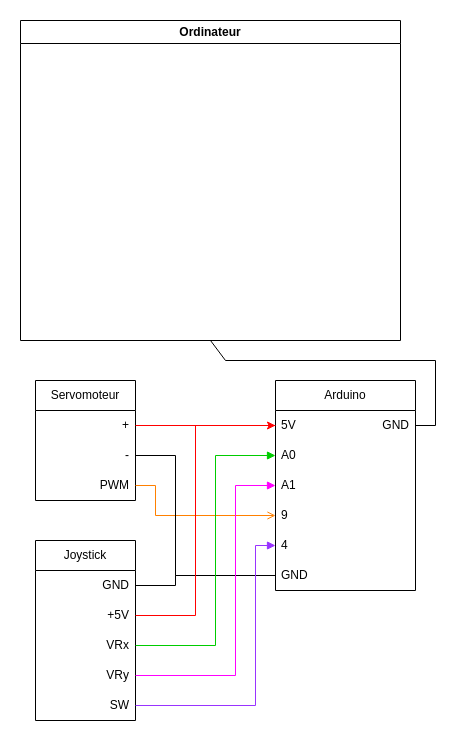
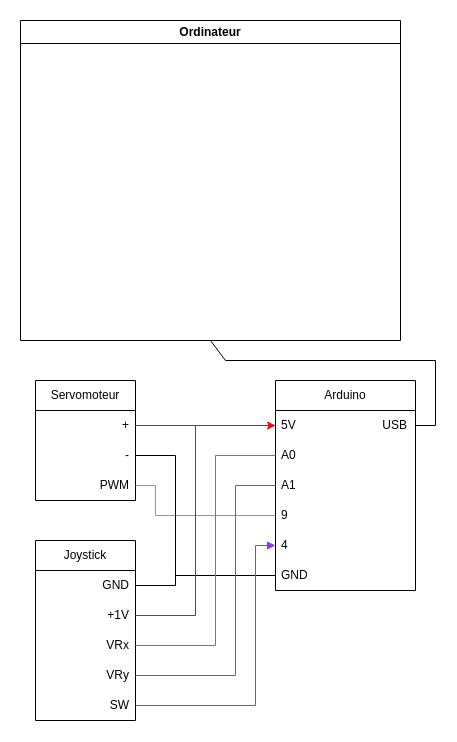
(347, 426) -> (347, 426)
(266, 456) -> (269, 456)
(266, 486) -> (269, 486)
(269, 516) -> (269, 516)
(119, 616) -> (119, 616)
